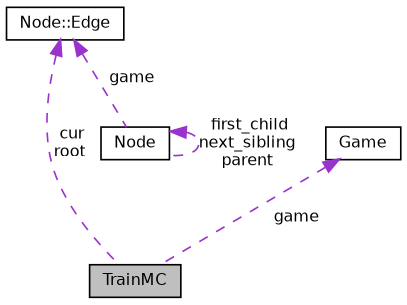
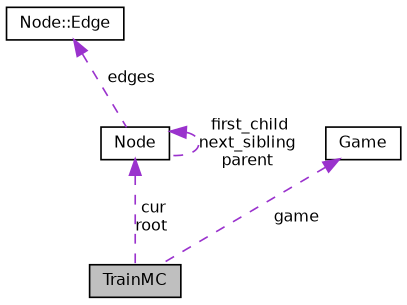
(130, 78) -> (130, 78)
(54, 170) -> (135, 220)
